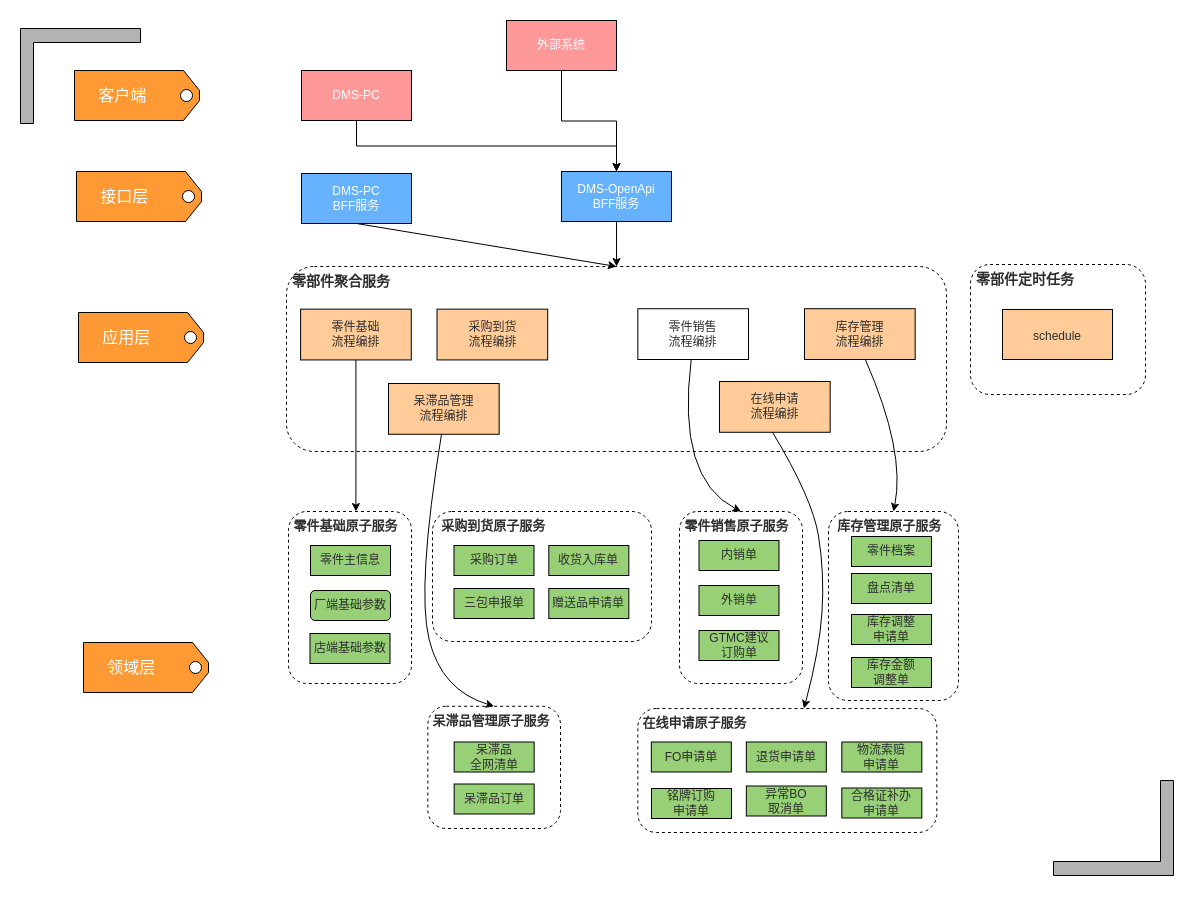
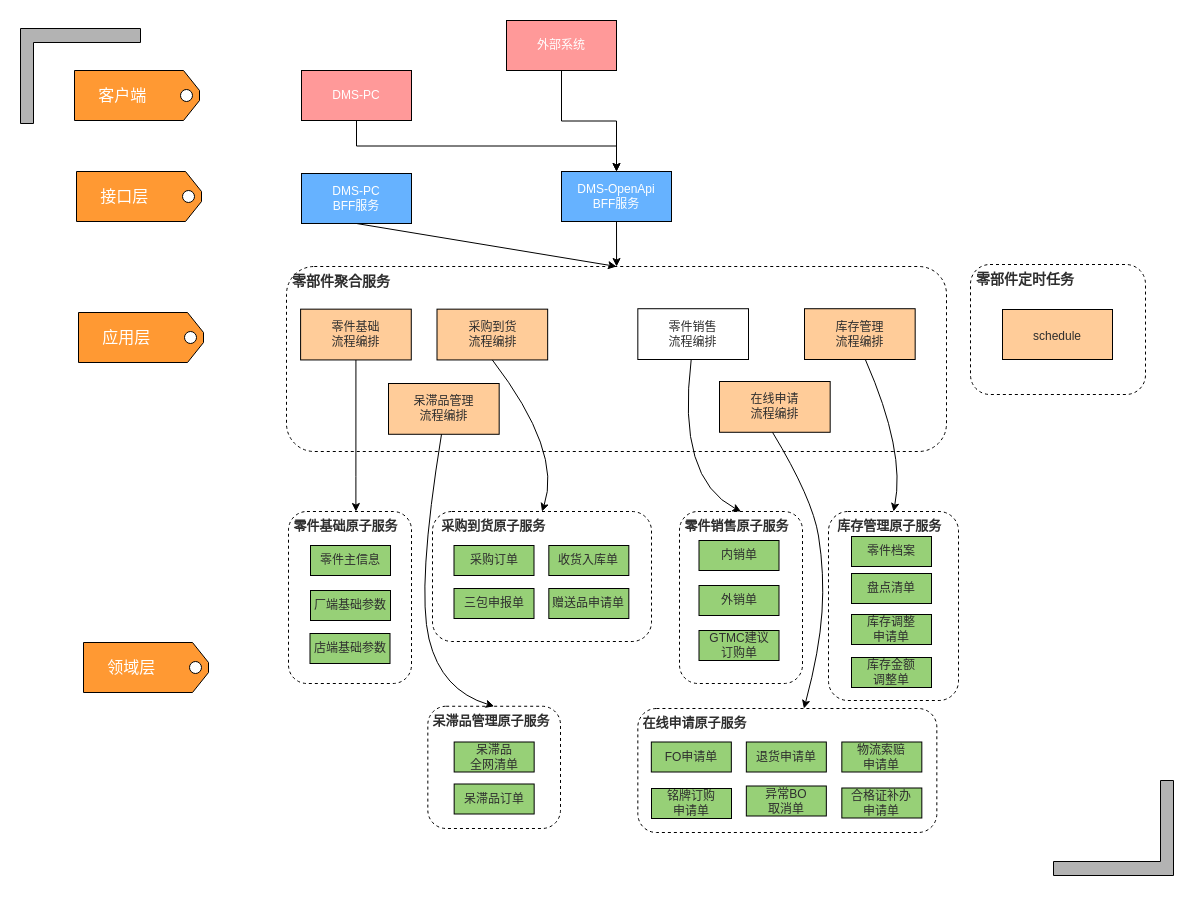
none -> (534, 426)
(351, 606) -> (351, 606)
